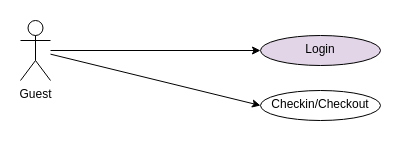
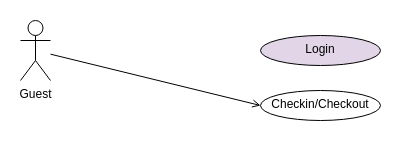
(152, 51) -> none
(252, 104) -> (253, 104)
